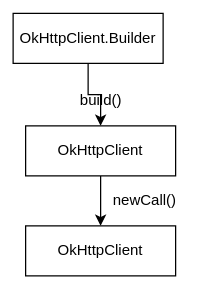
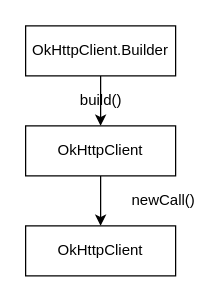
(88, 38) -> (101, 51)
(144, 201) -> (163, 201)
